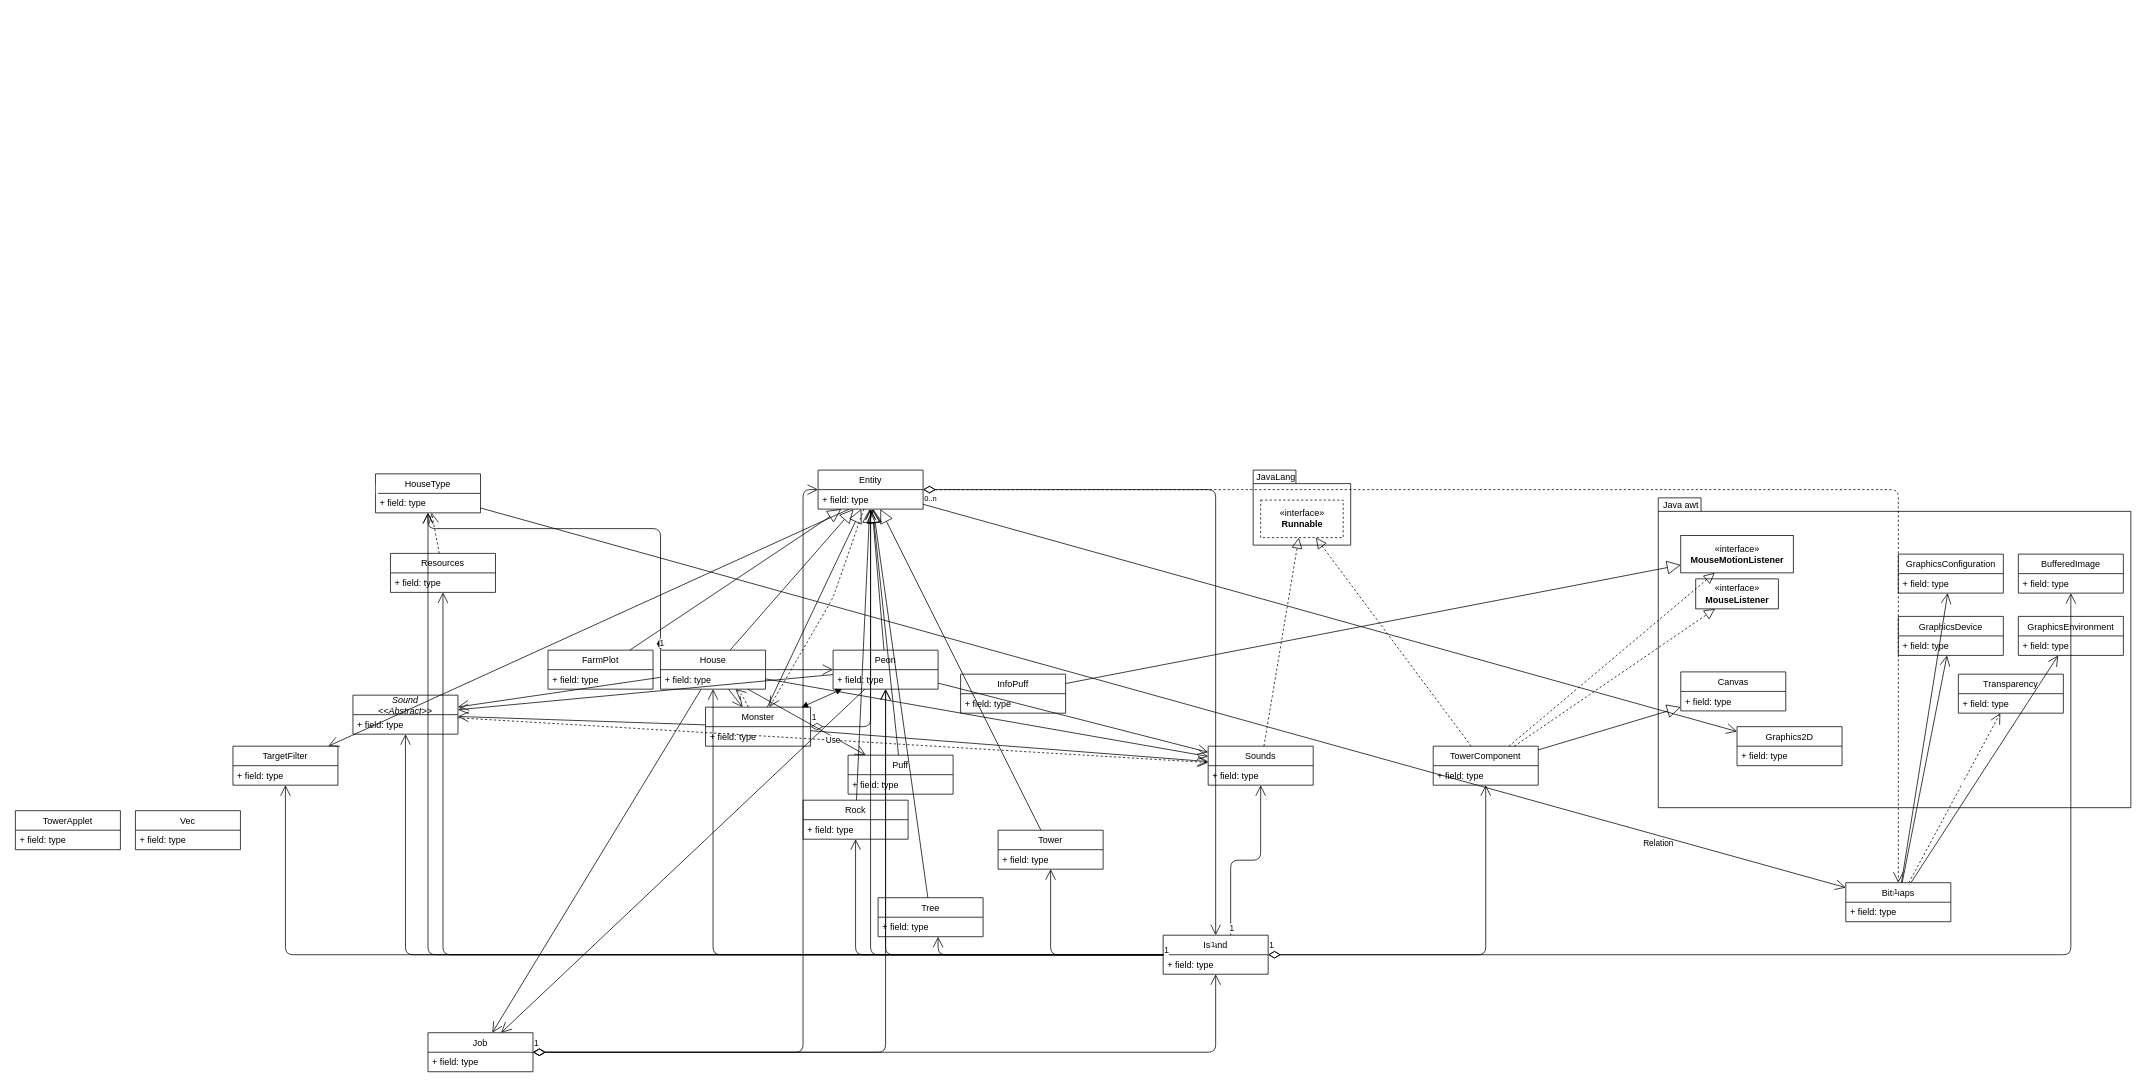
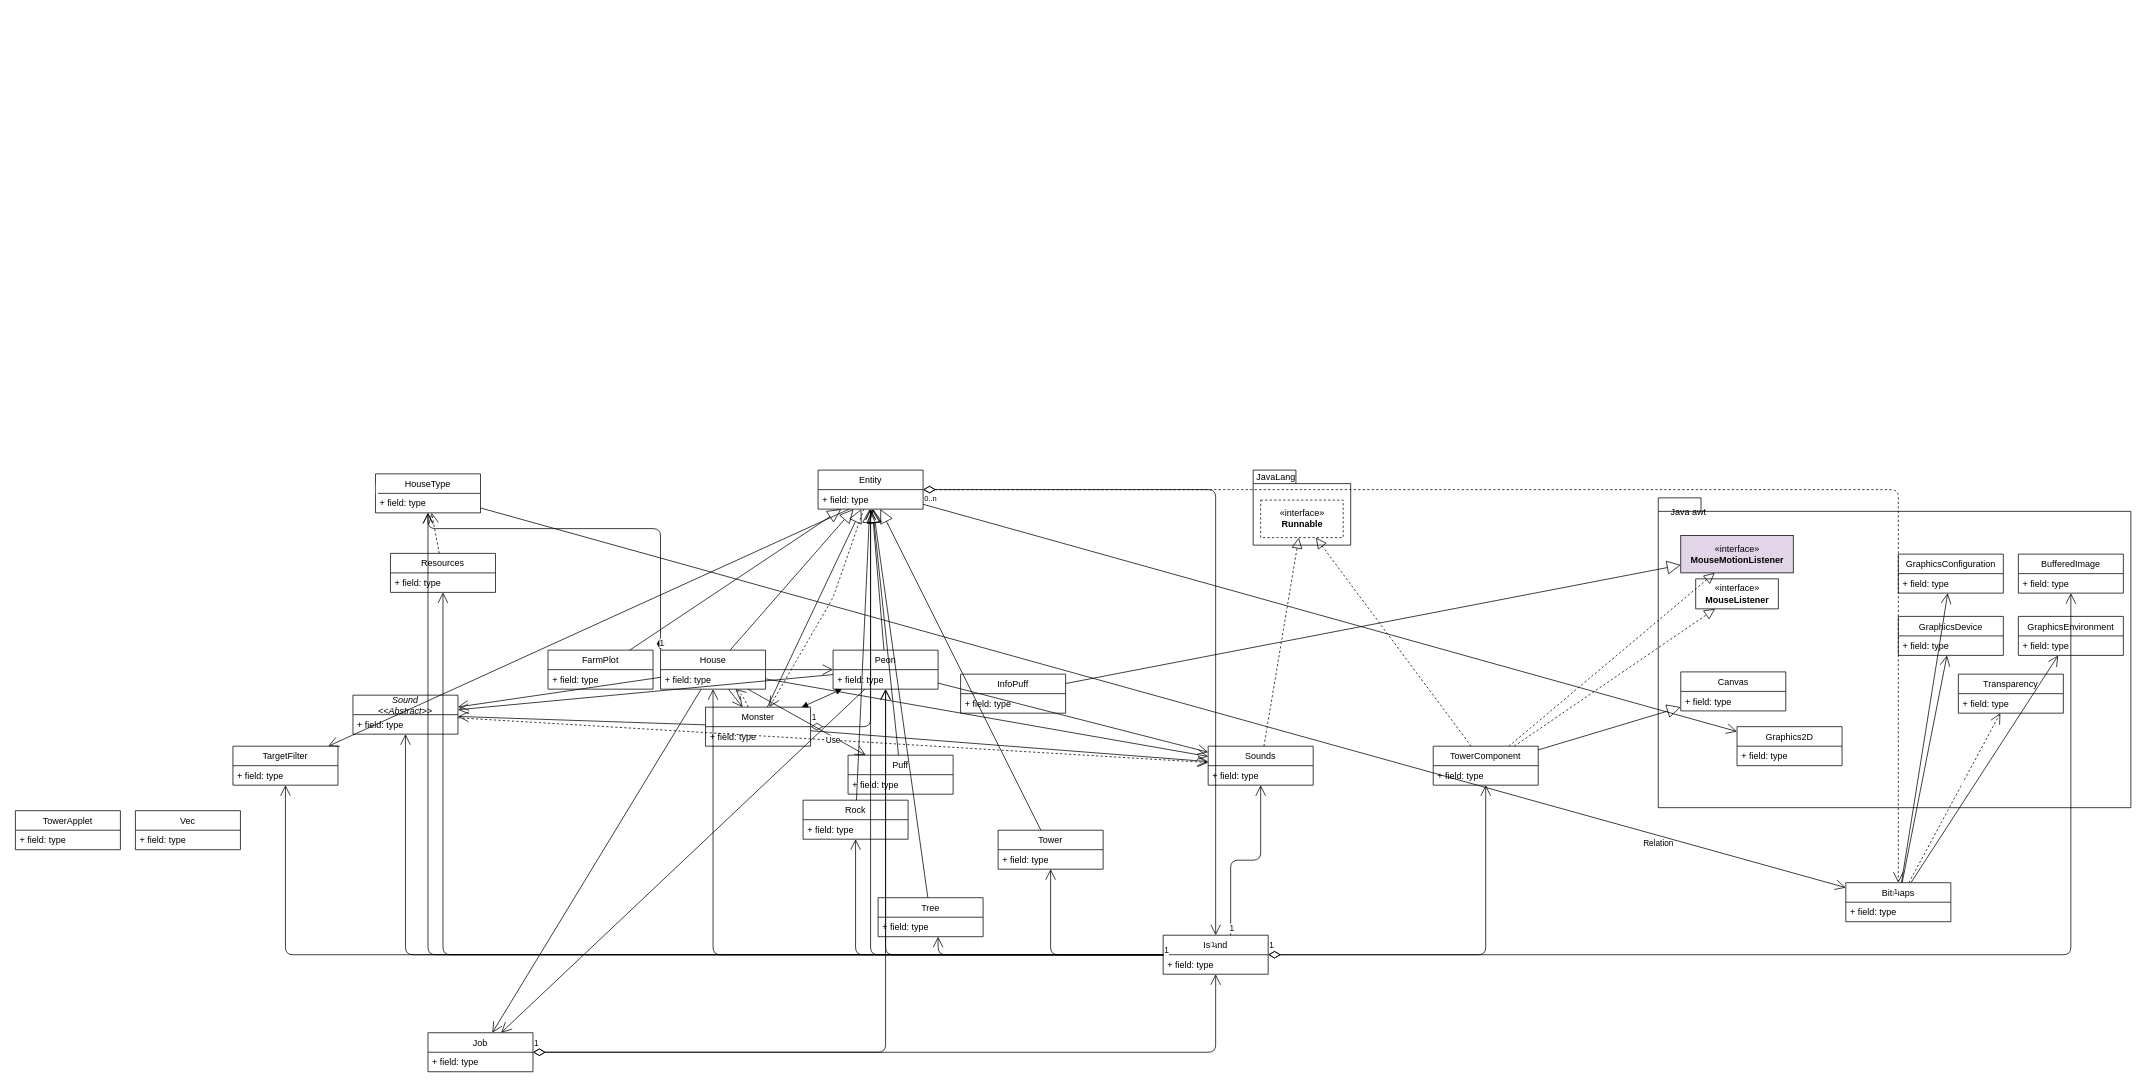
(1680, 505) -> (1688, 513)
(1737, 554) -> (1737, 554)
(803, 943) -> none
